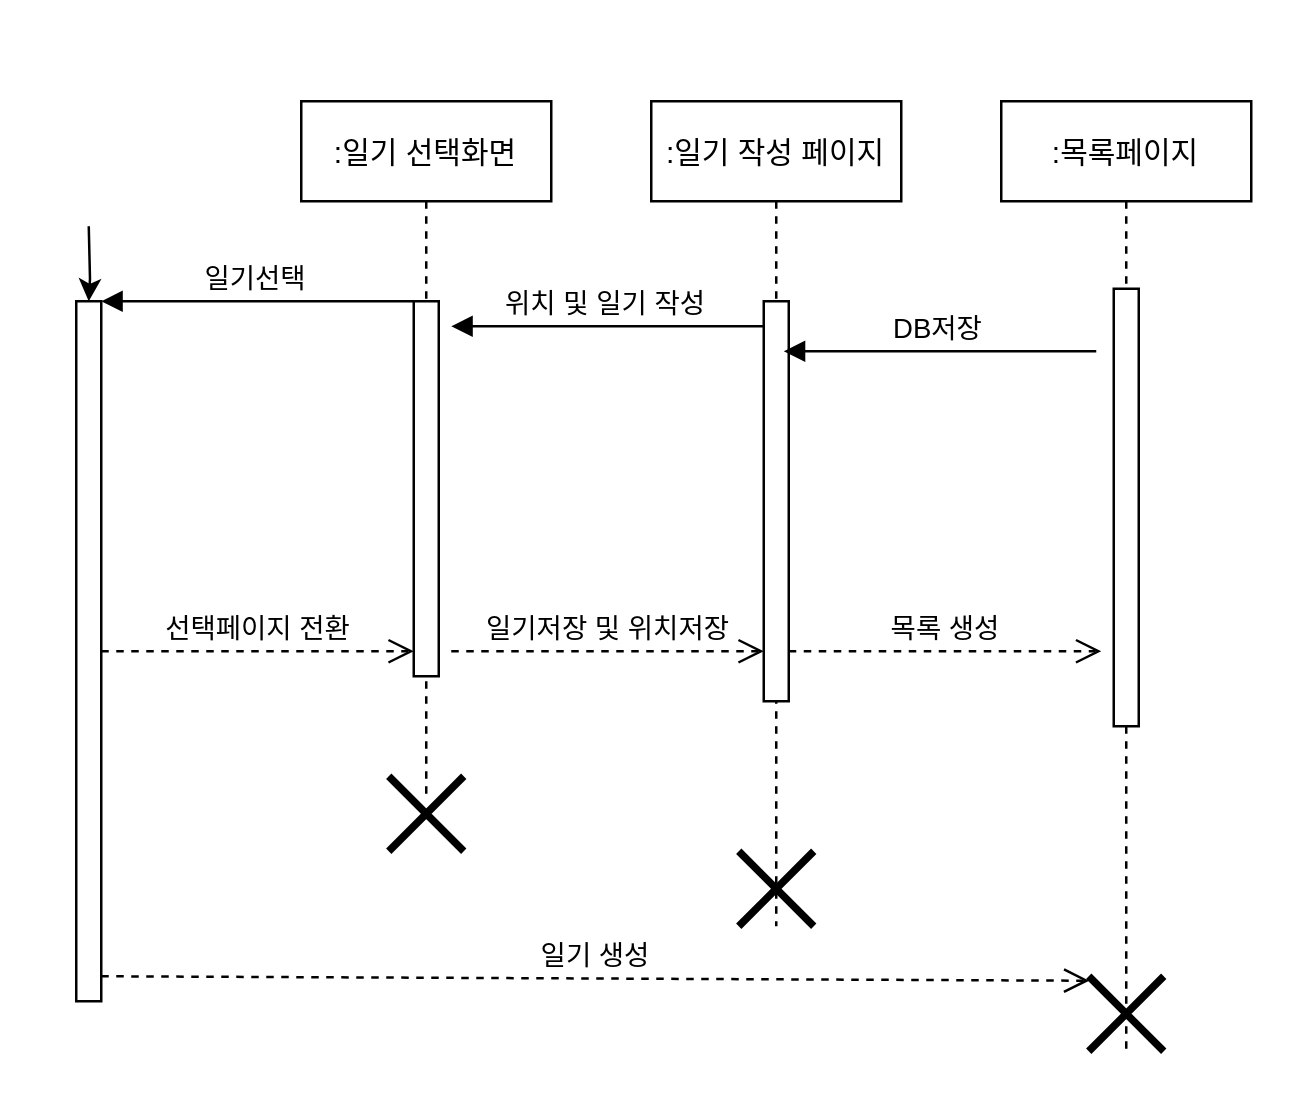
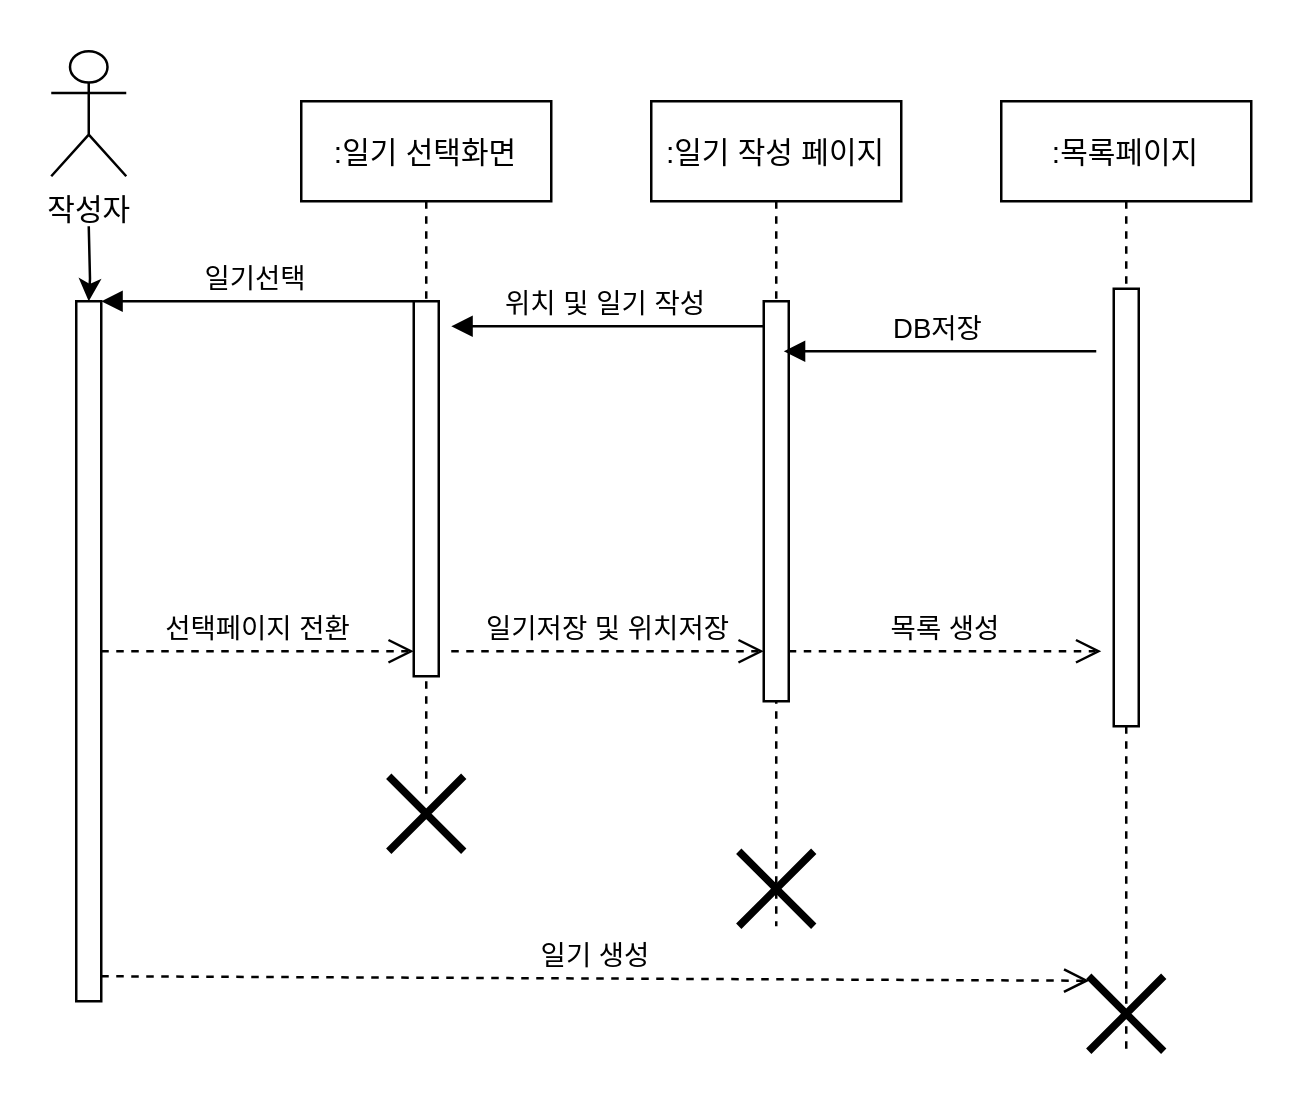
none -> (89, 114)
